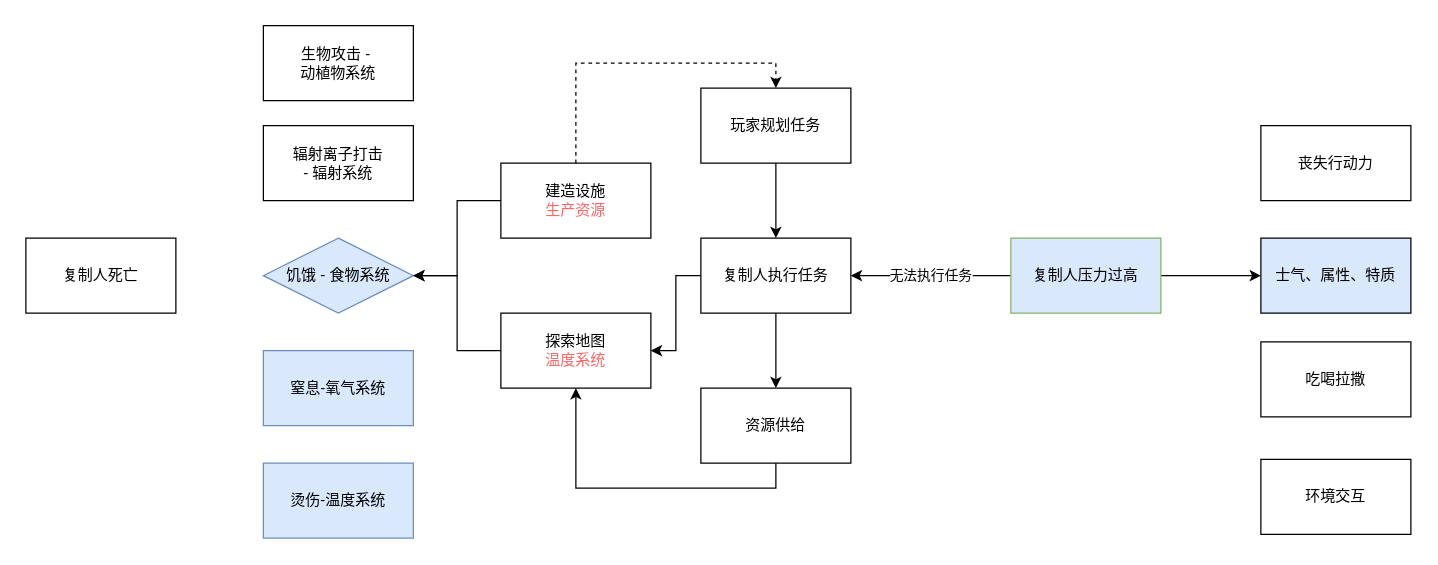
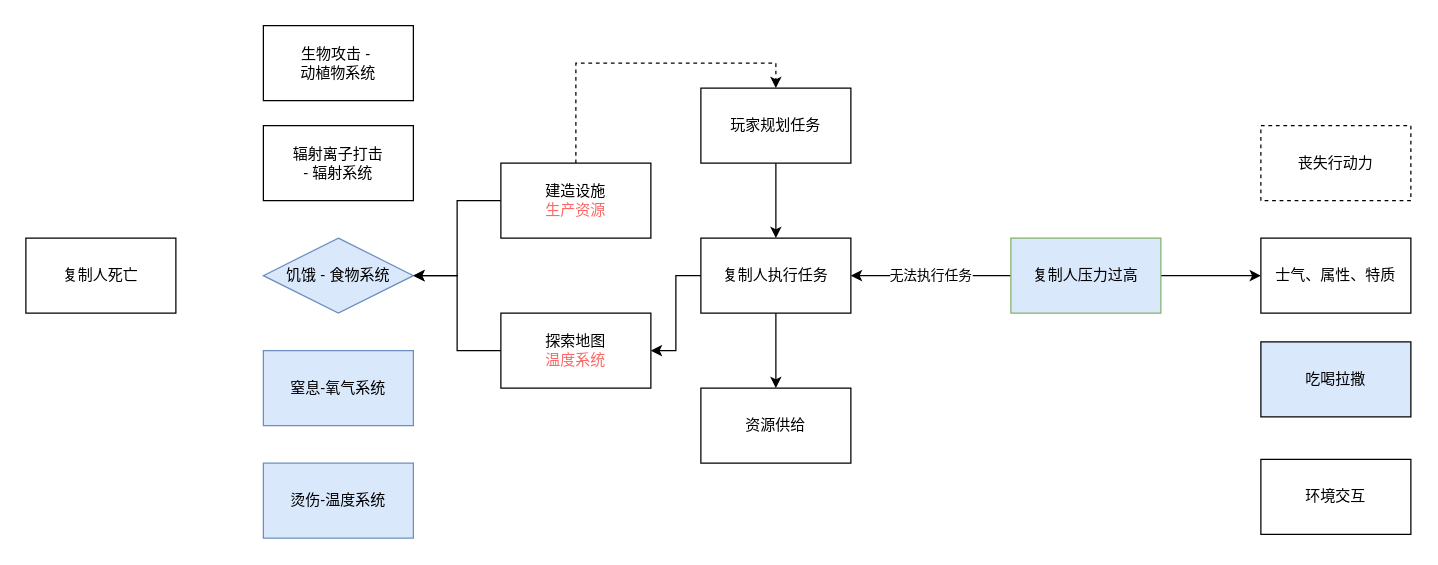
(1336, 163) -> (1336, 163)
(1336, 276) -> (1336, 276)
(1336, 379) -> (1336, 379)
(643, 488) -> none
